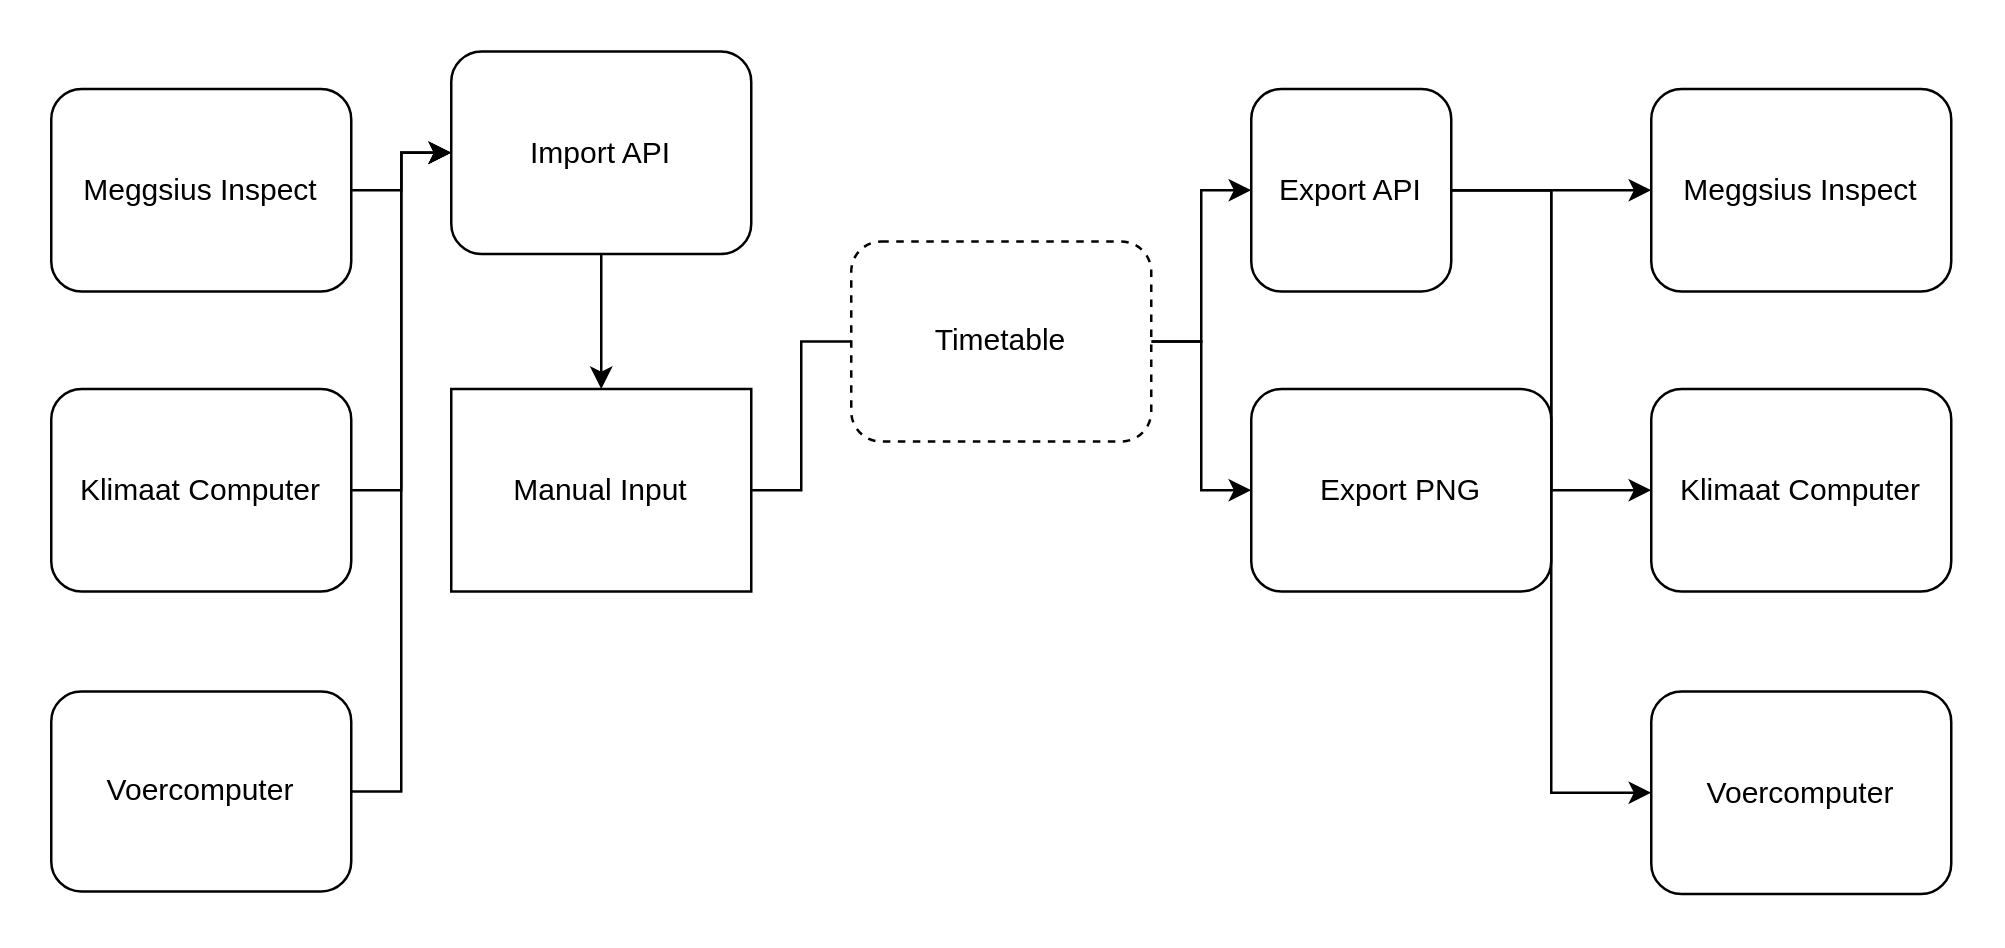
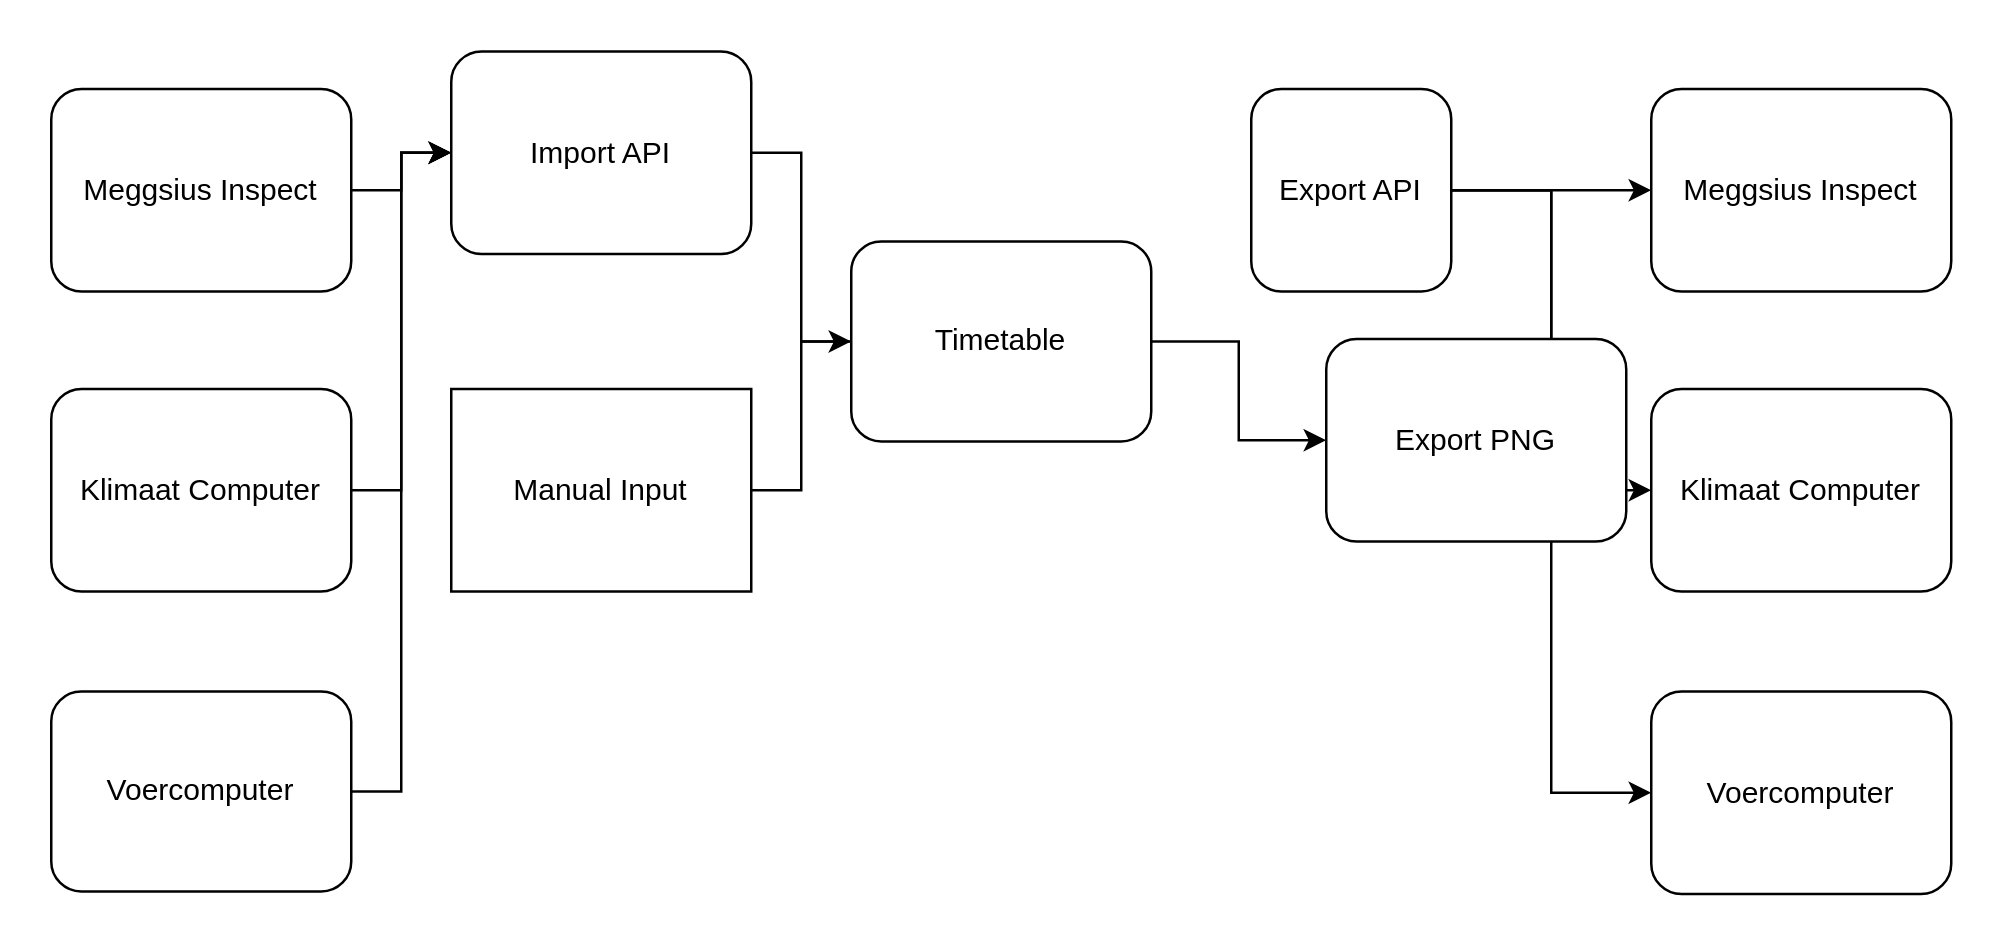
(1201, 247) -> none
(601, 313) -> (801, 220)
(1001, 341) -> (1001, 341)
(1401, 490) -> (1476, 440)
